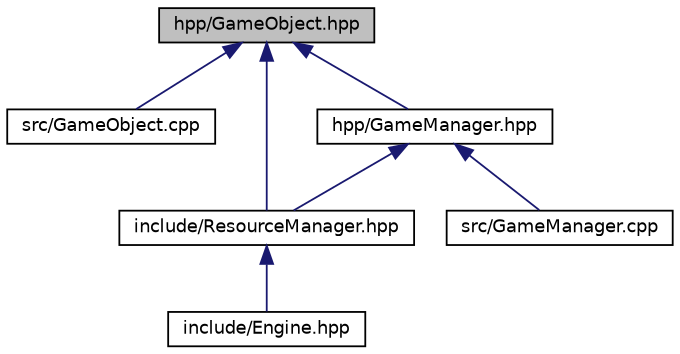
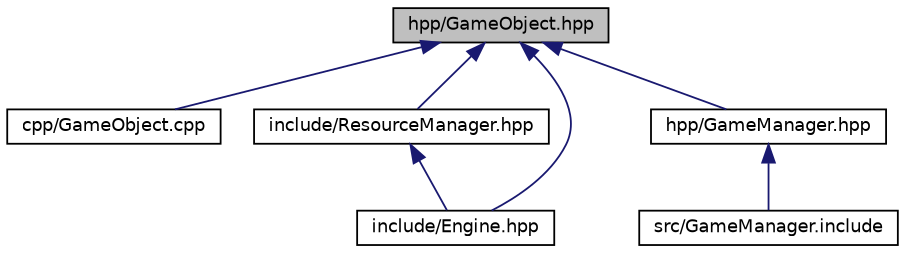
(111, 127) -> (114, 127)
none -> (566, 144)
(343, 182) -> none
(560, 228) -> (769, 228)
